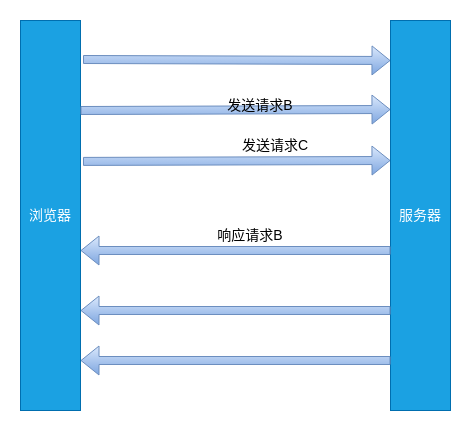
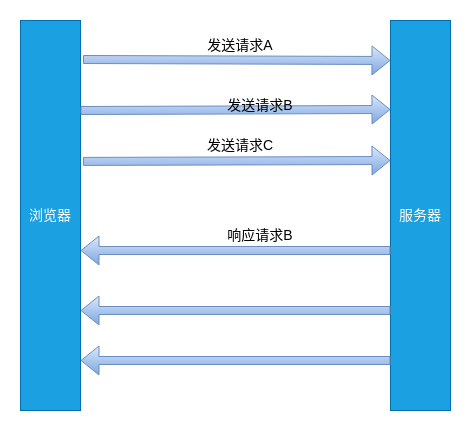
none -> (241, 46)
(276, 146) -> (241, 146)
(251, 236) -> (261, 236)
